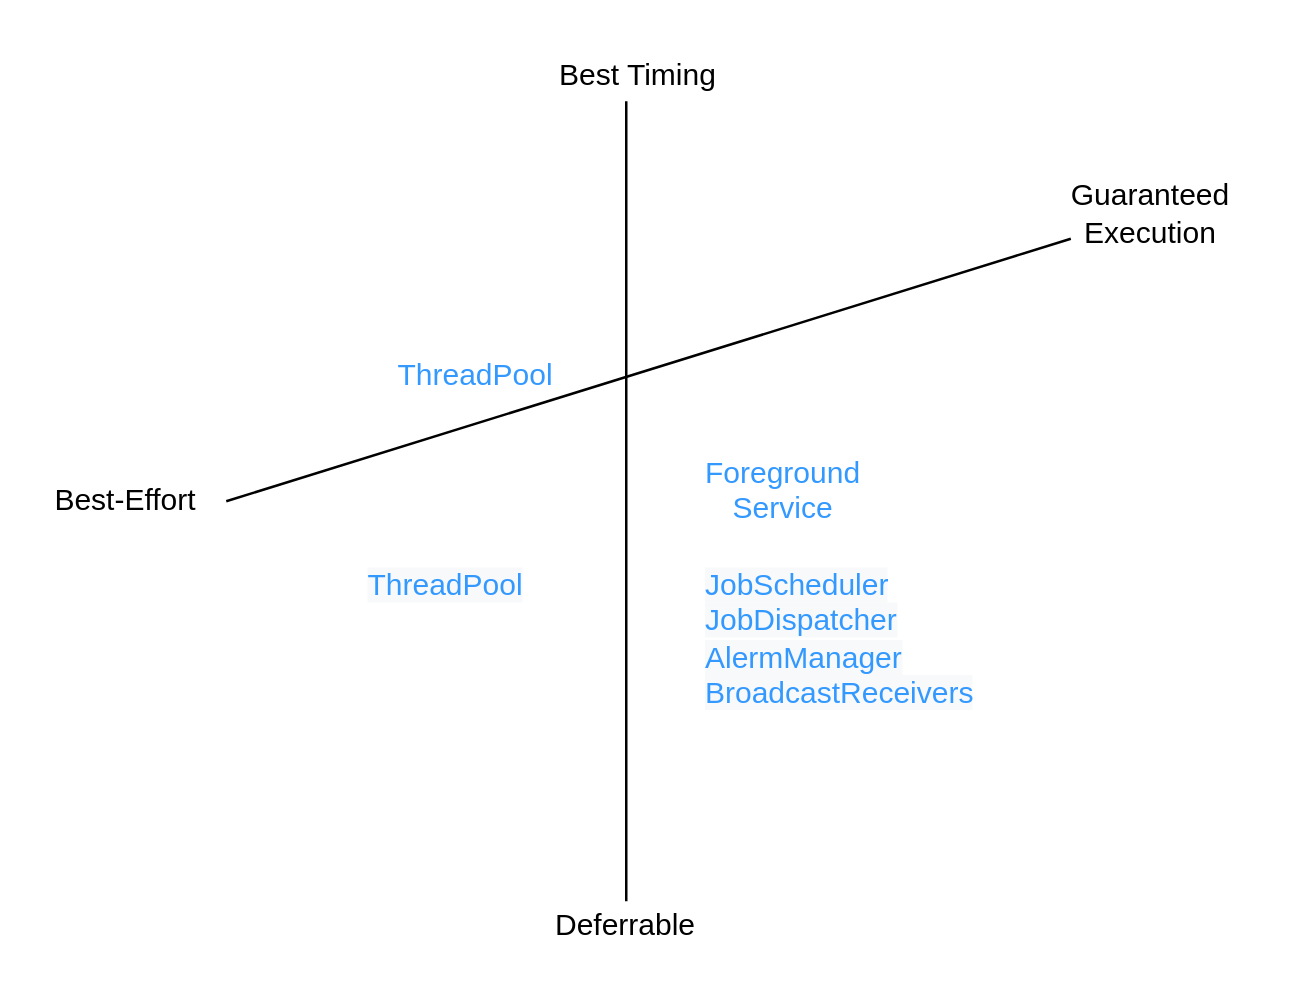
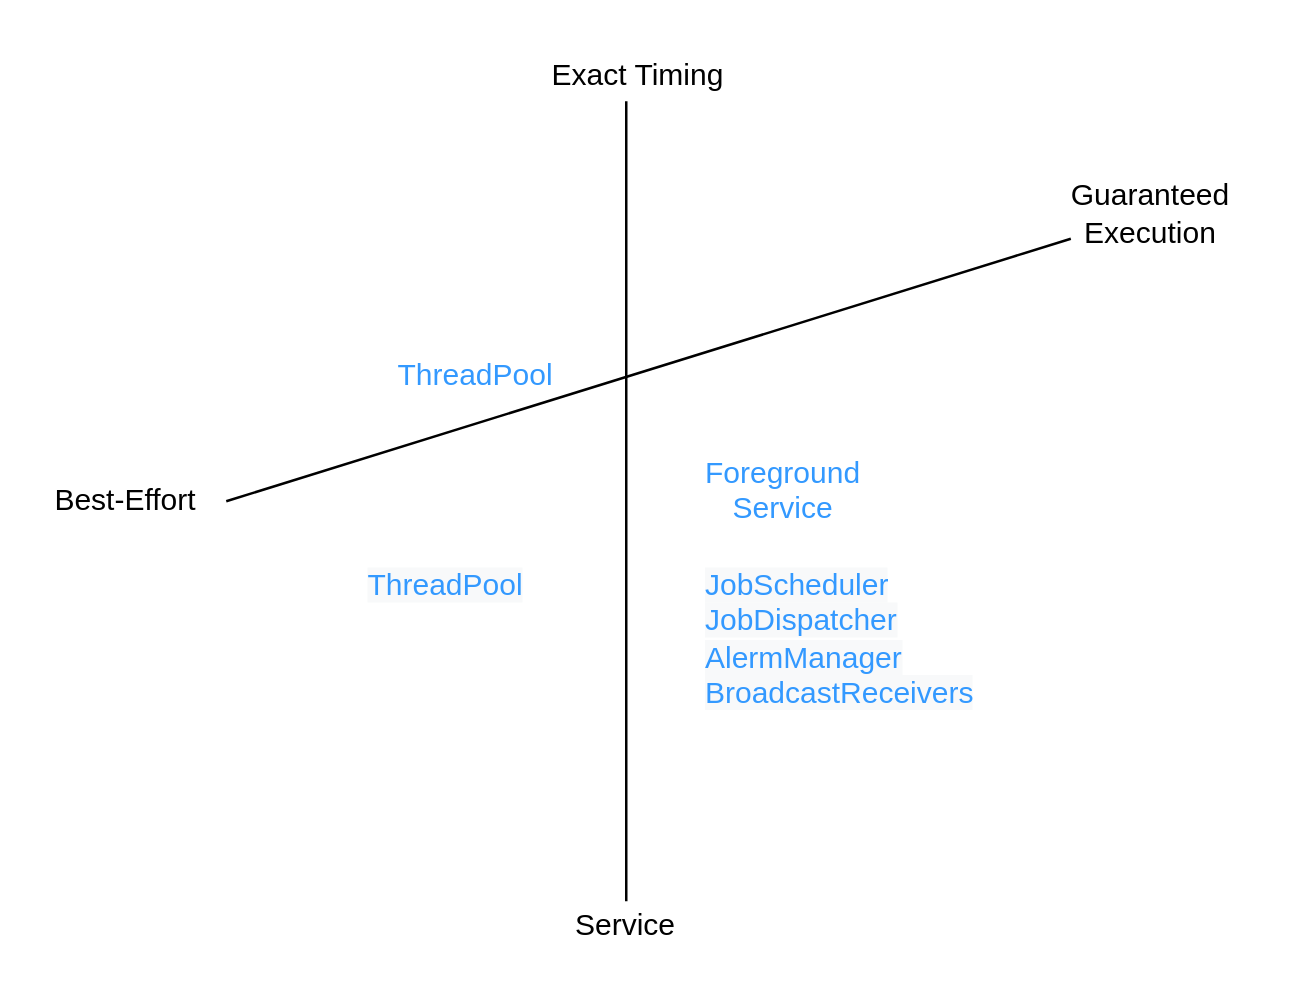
(639, 76) -> (639, 76)
(626, 926) -> (626, 926)
